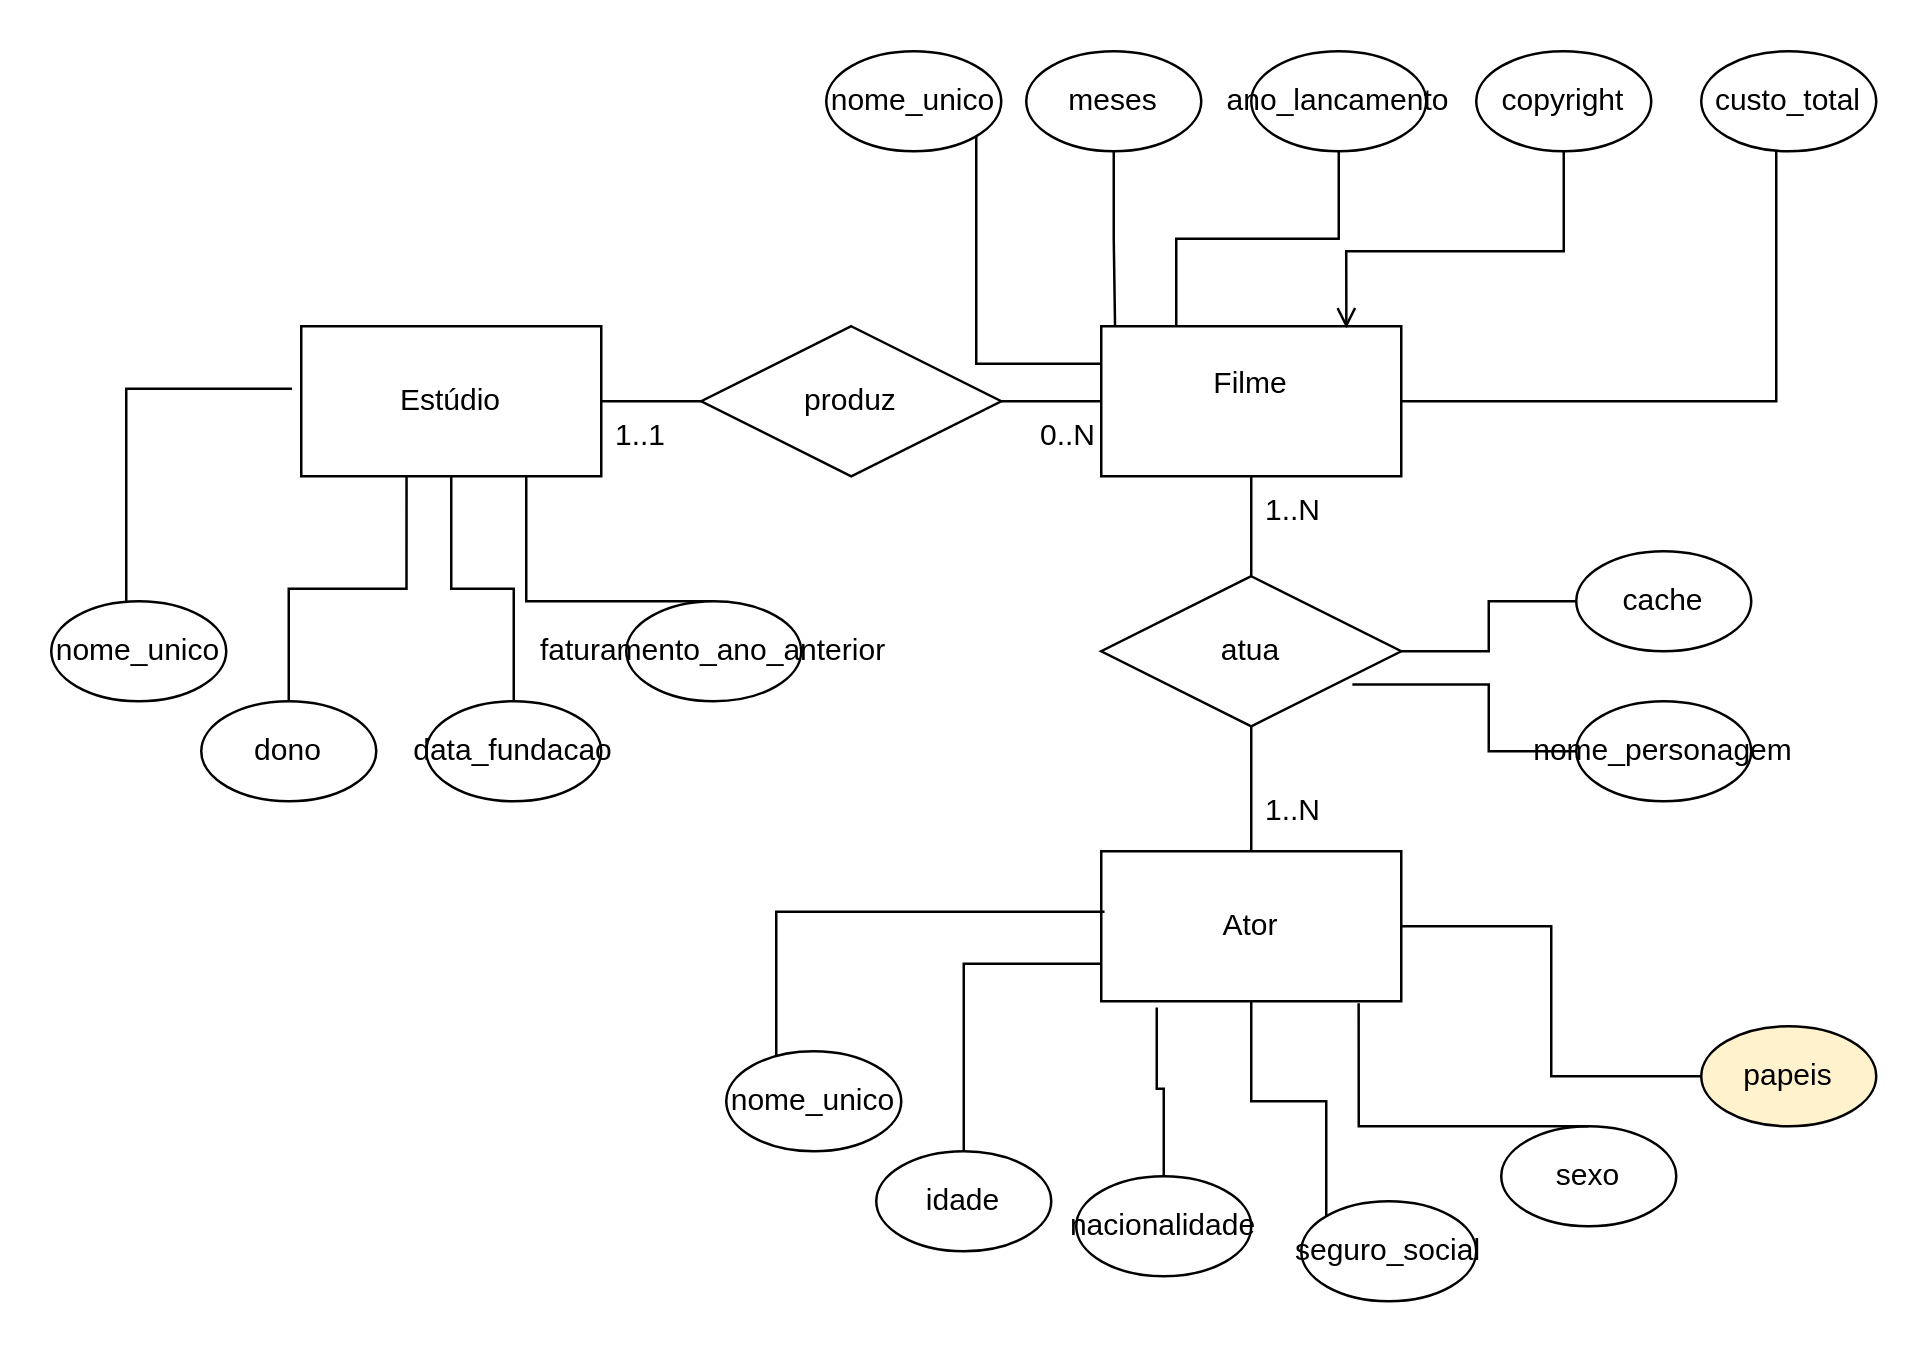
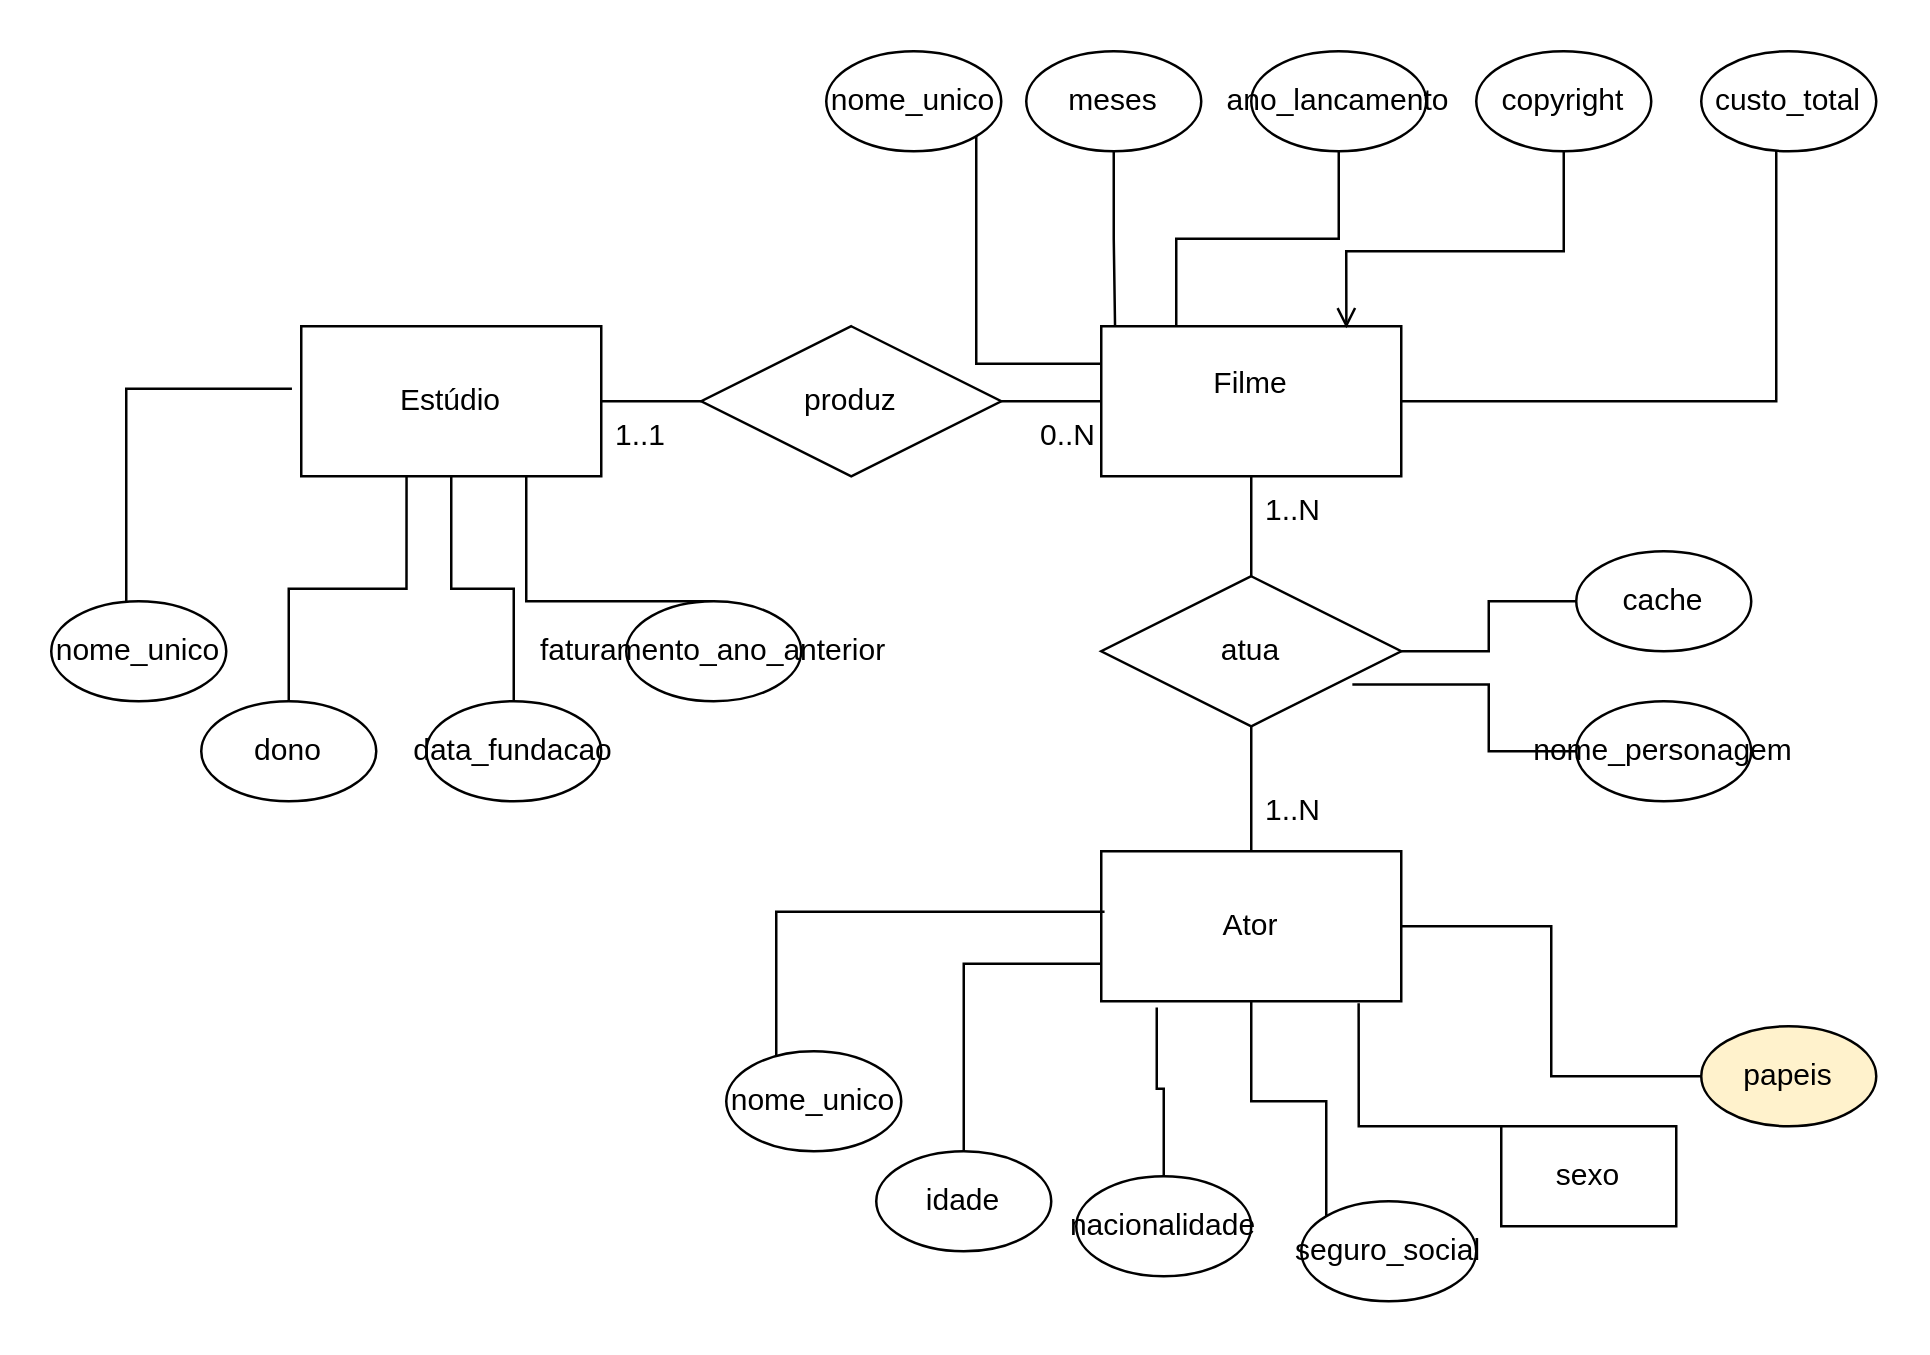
(1589, 1176) -> (1589, 1176)
